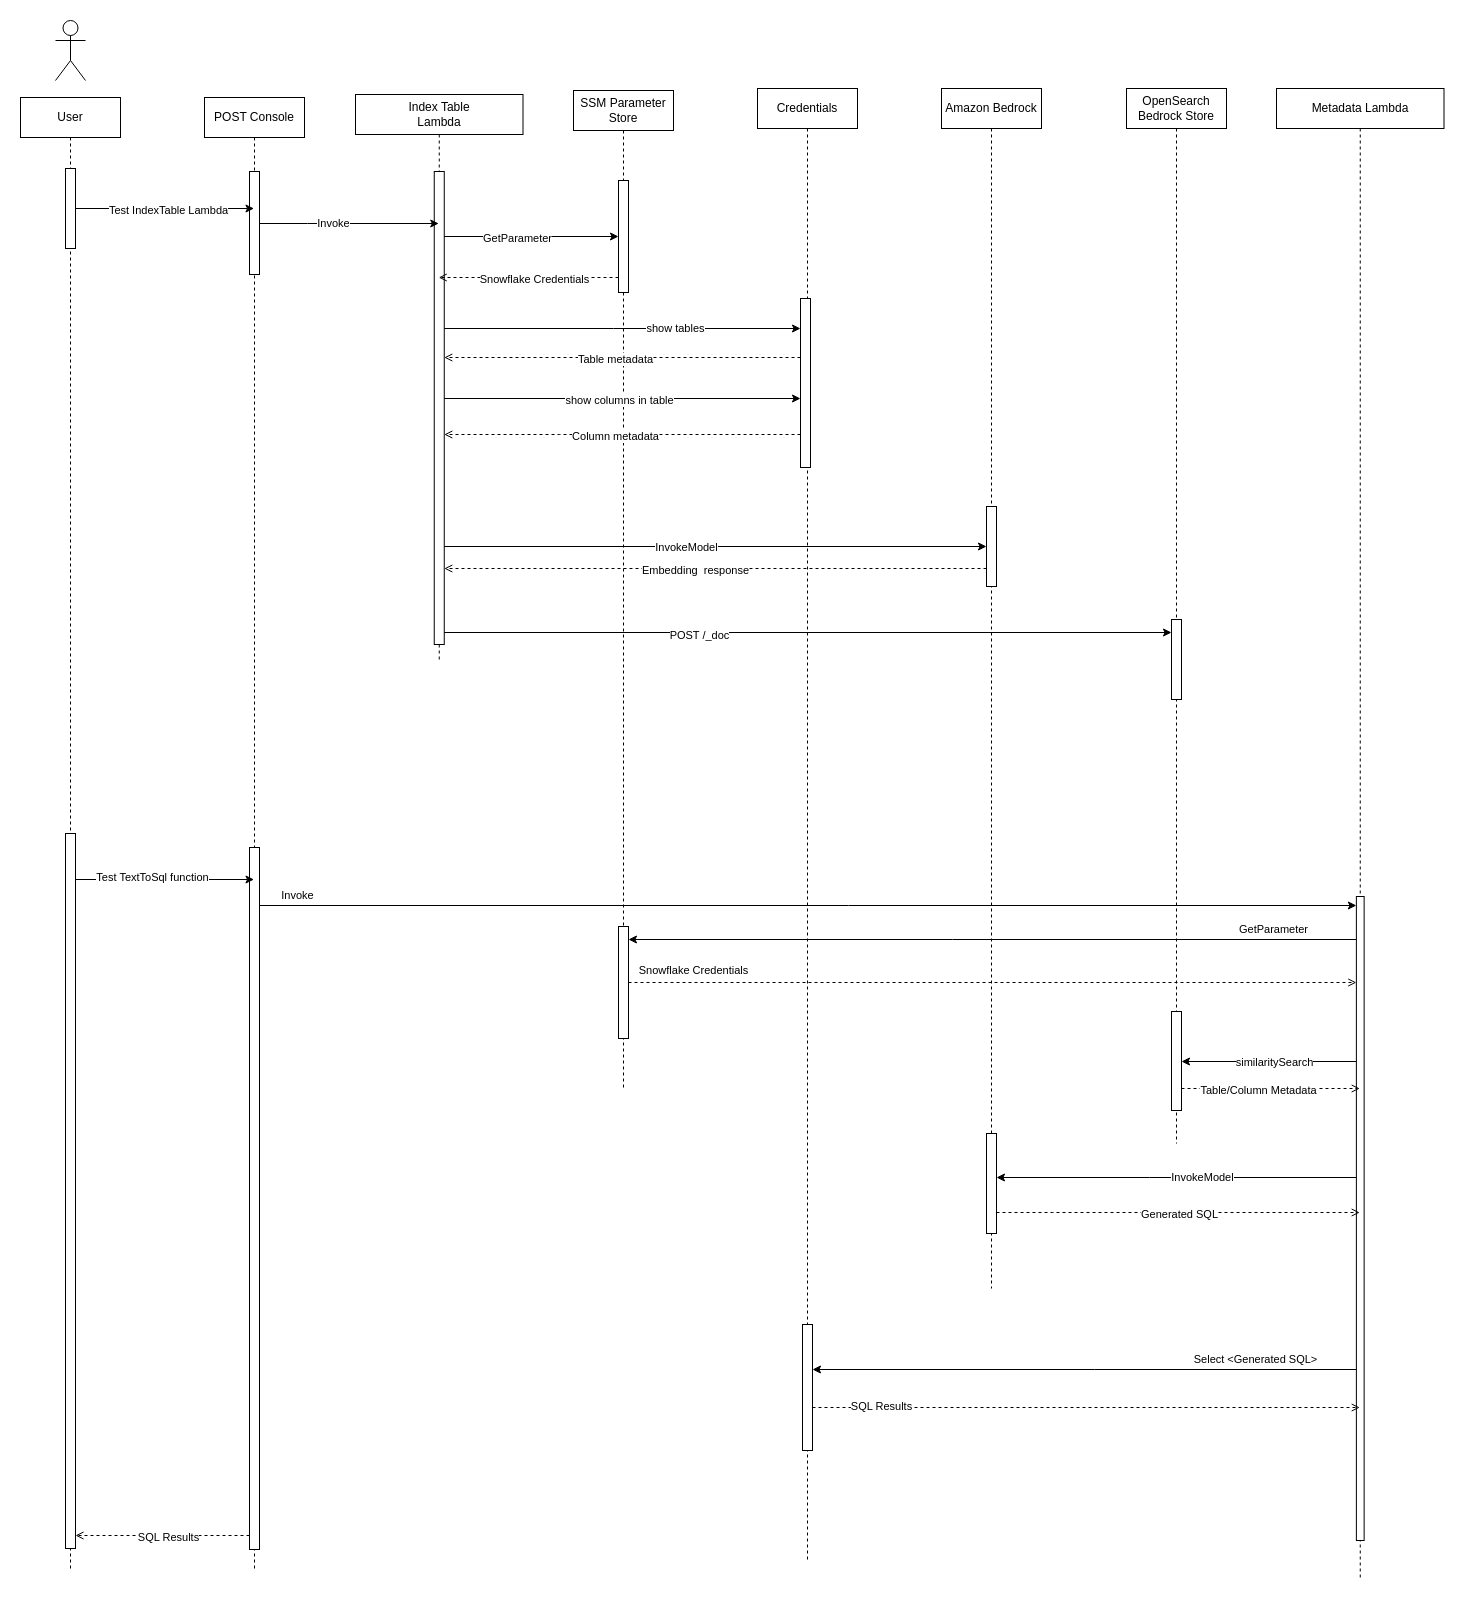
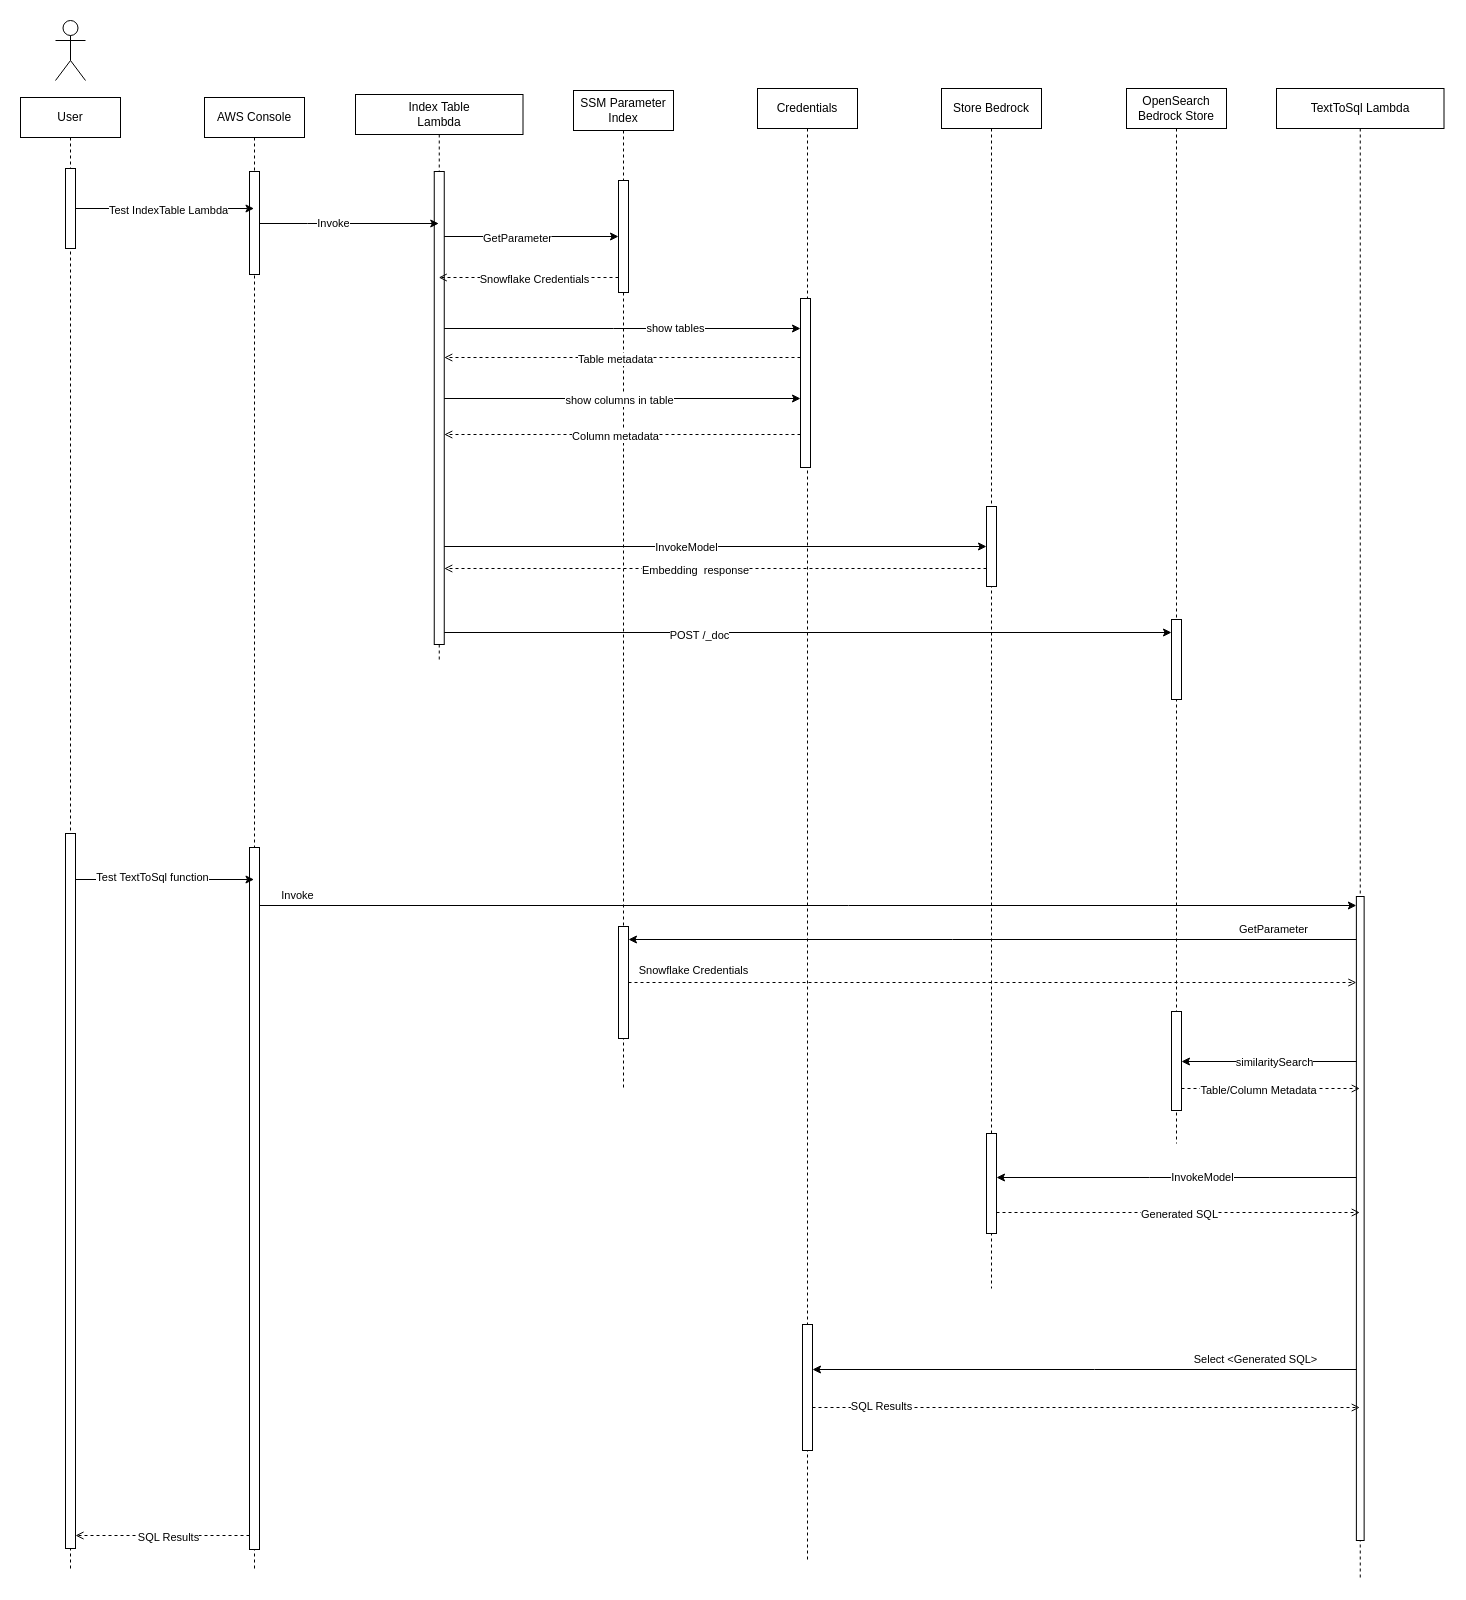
(992, 109) -> (992, 109)
(1361, 109) -> (1361, 109)
(624, 111) -> (624, 111)
(255, 118) -> (255, 118)
